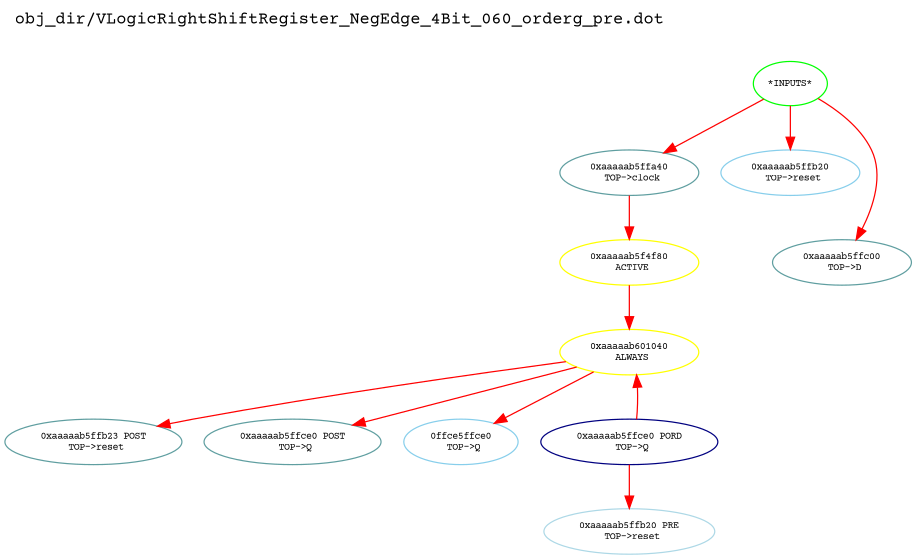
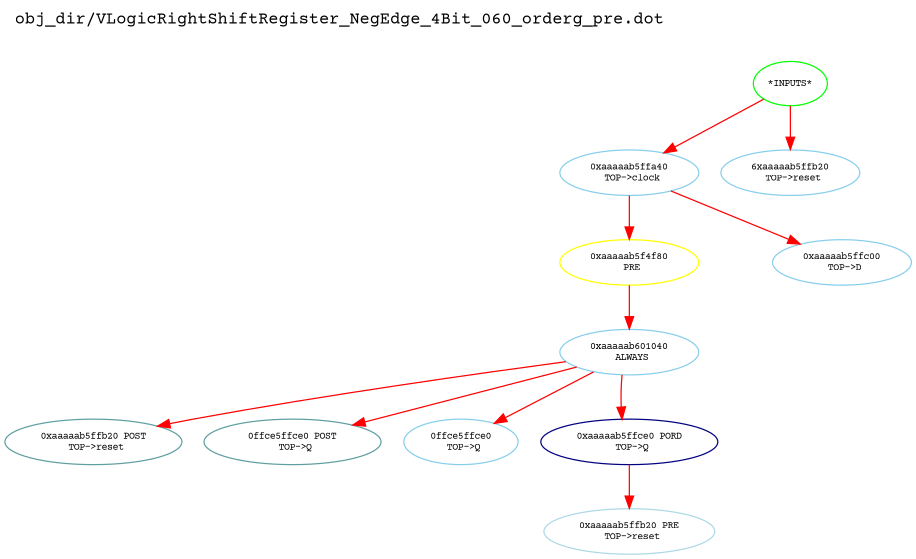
(873, 153) -> (730, 215)
(629, 173) -> (629, 173)
(790, 173) -> (790, 173)
(629, 262) -> (629, 262)
(842, 262) -> (842, 262)
(629, 352) -> (629, 352)
(638, 403) -> (621, 391)
(93, 442) -> (93, 442)
(293, 442) -> (293, 442)
